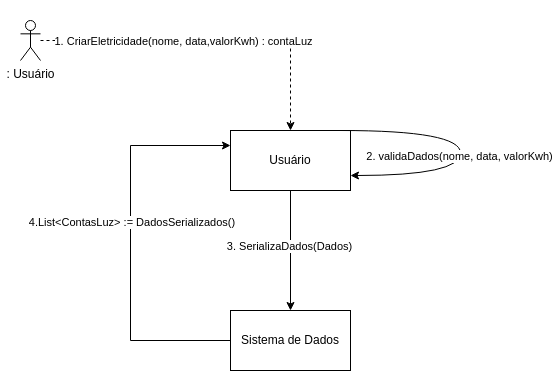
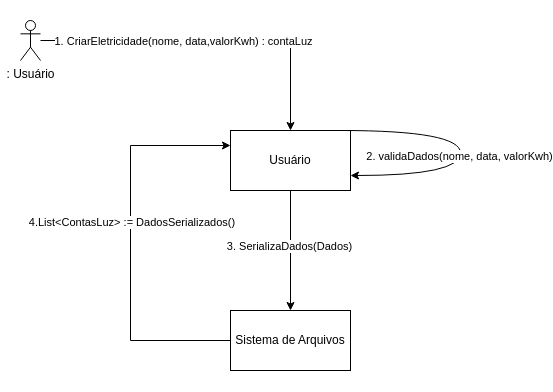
(291, 83) -> (291, 83)
(291, 341) -> (291, 341)
